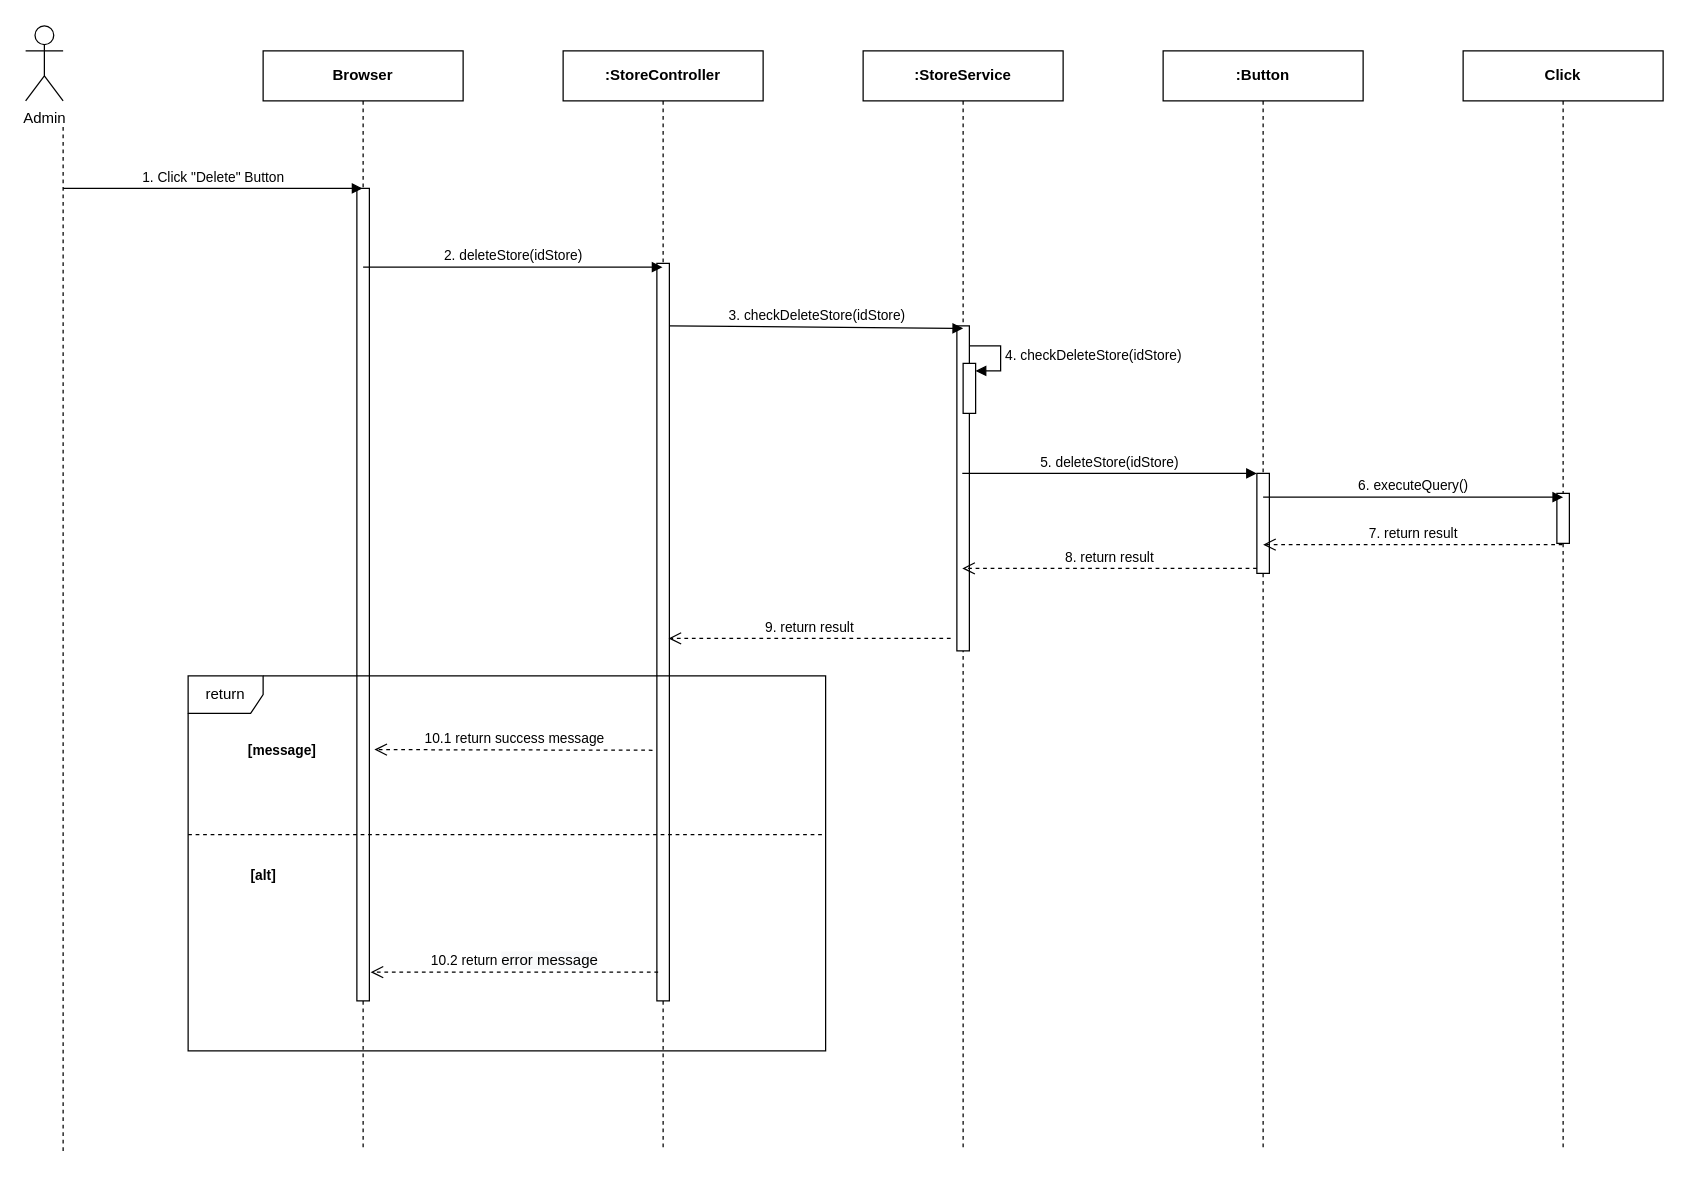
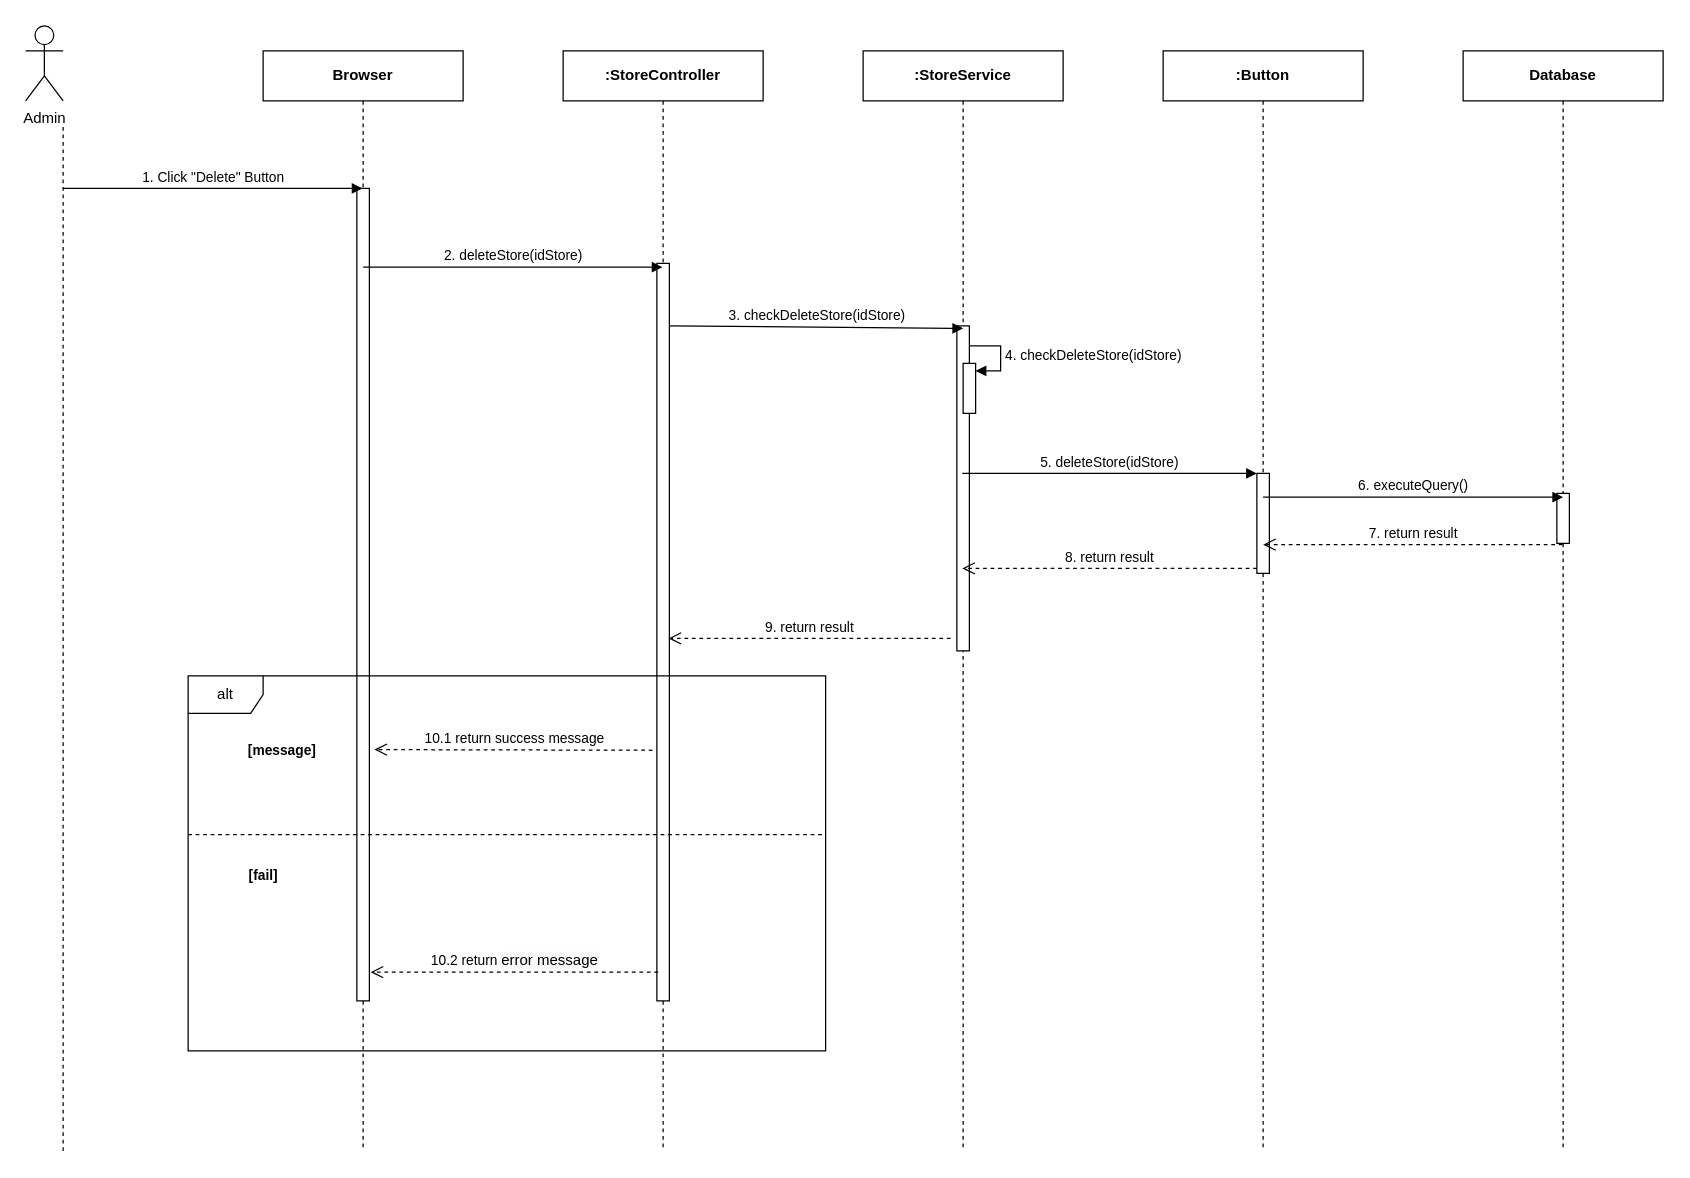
(1563, 76) -> (1563, 76)
(226, 694) -> (226, 694)
(264, 876) -> (264, 876)
